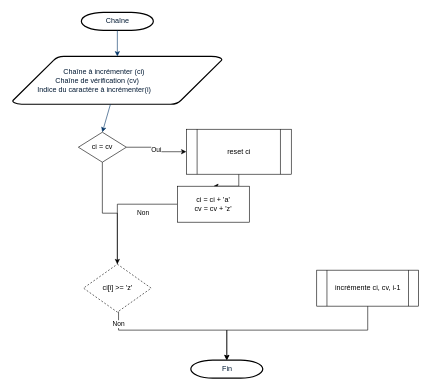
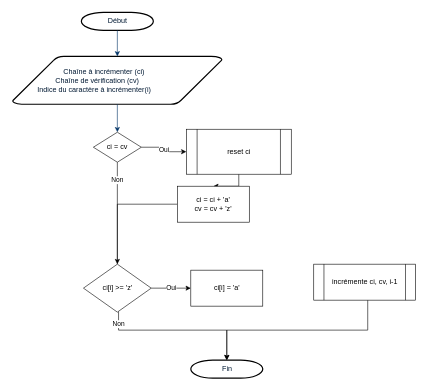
(118, 21) -> (118, 21)
(102, 147) -> (117, 147)
(117, 288) -> (117, 288)
none -> (176, 288)
none -> (227, 288)
(368, 288) -> (365, 282)
